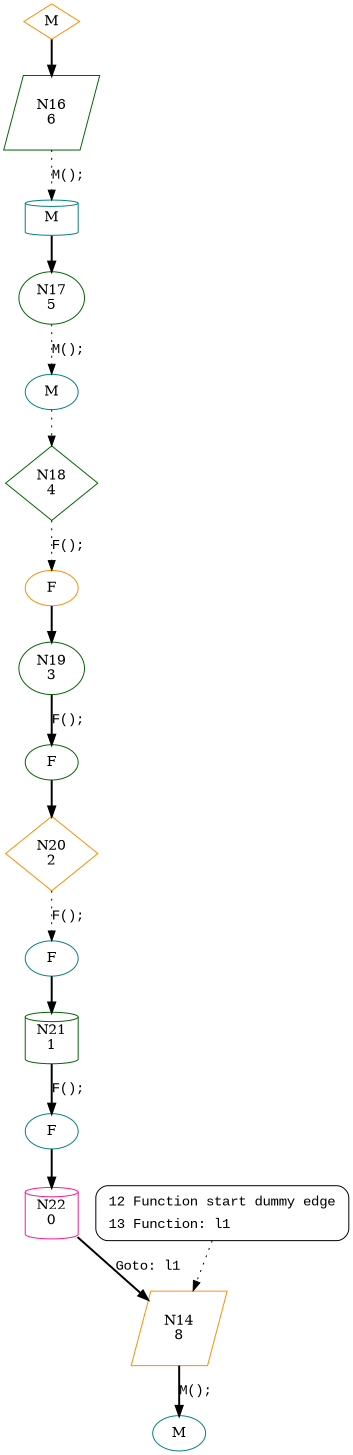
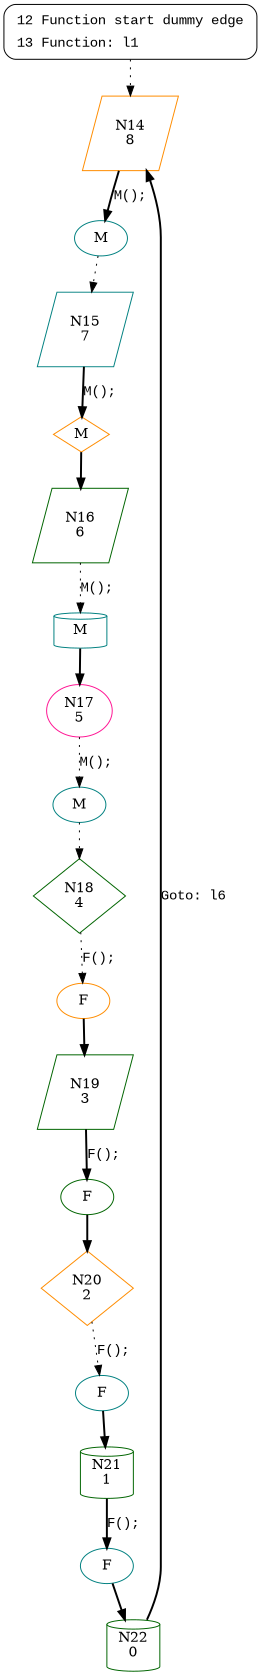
(52, 298) -> (79, 711)
none -> (85, 329)
(52, 668) -> (85, 1092)
(52, 1213) -> (133, 1645)
(148, 1266) -> (194, 896)
